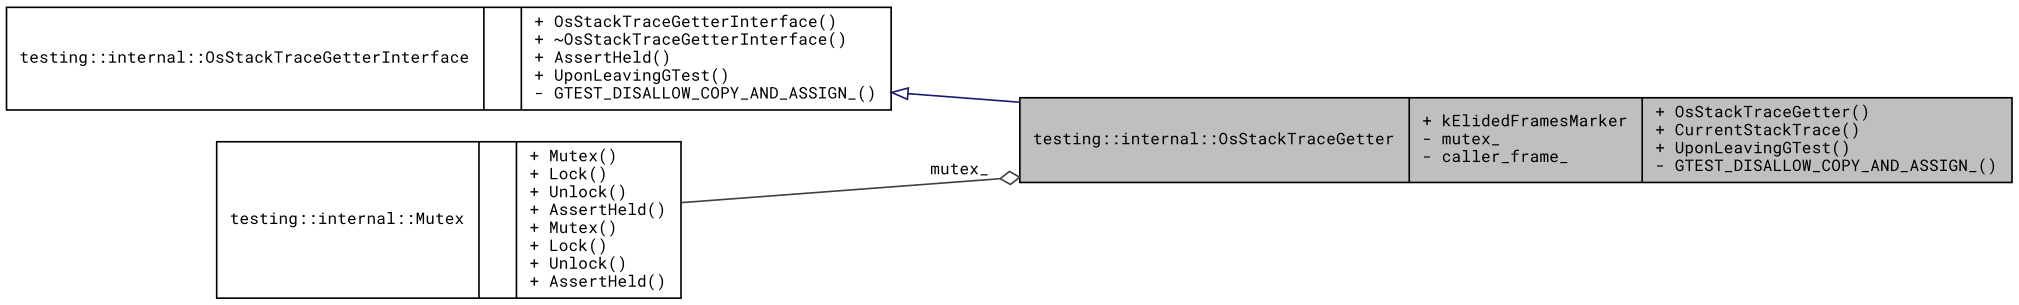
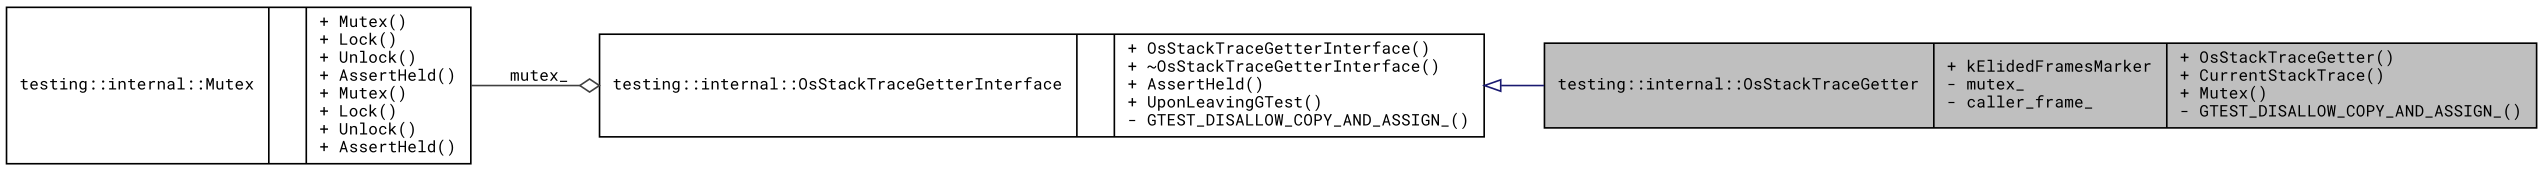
(1754, 148) -> (2225, 94)
(840, 191) -> (525, 86)
